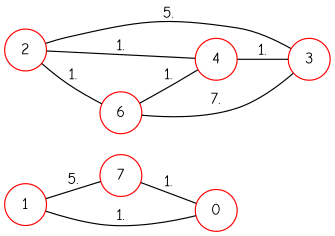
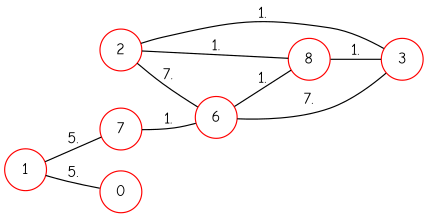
(169, 13) -> (263, 13)
(216, 59) -> (309, 59)
(73, 75) -> (169, 75)
(169, 193) -> (169, 128)
(121, 216) -> (73, 173)
